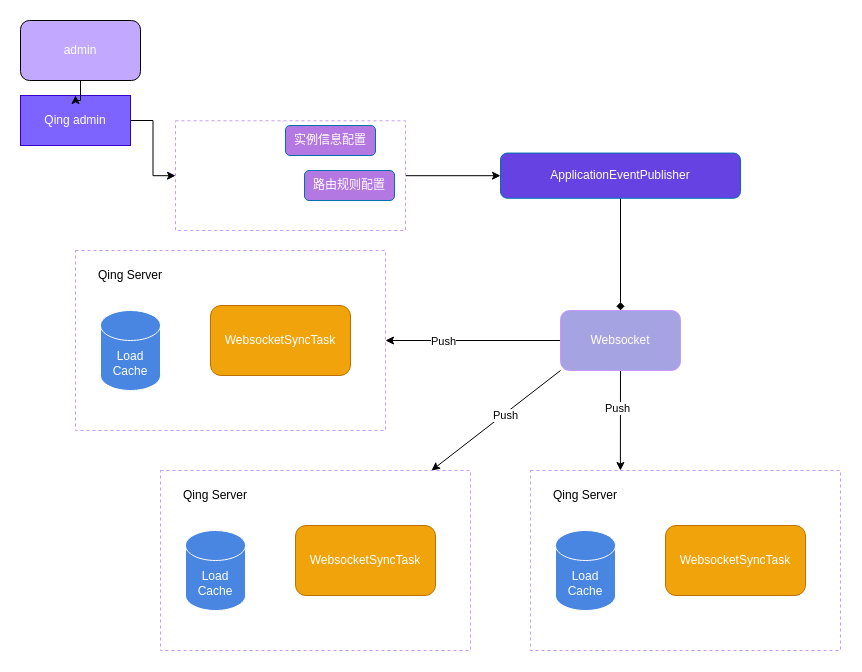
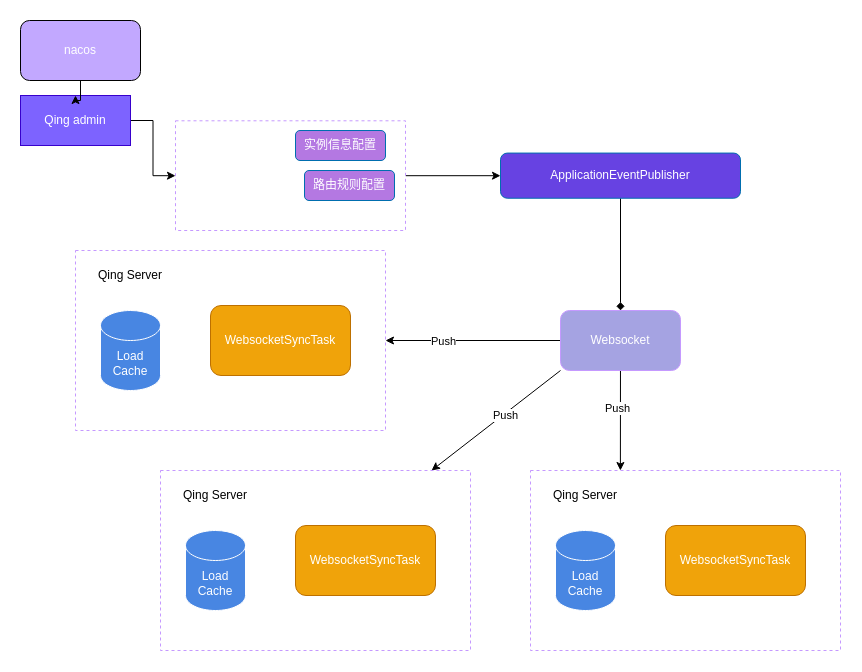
(81, 51) -> (81, 51)
(331, 141) -> (341, 146)
